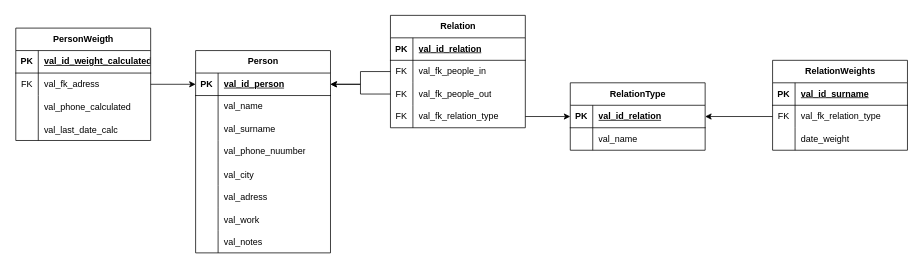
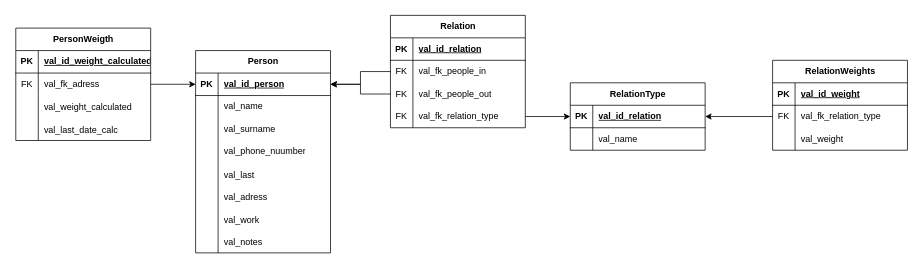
(834, 94) -> (831, 94)
(90, 107) -> (92, 107)
(828, 139) -> (824, 139)
(241, 175) -> (241, 175)
